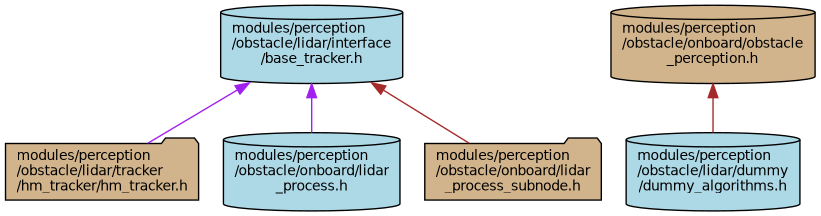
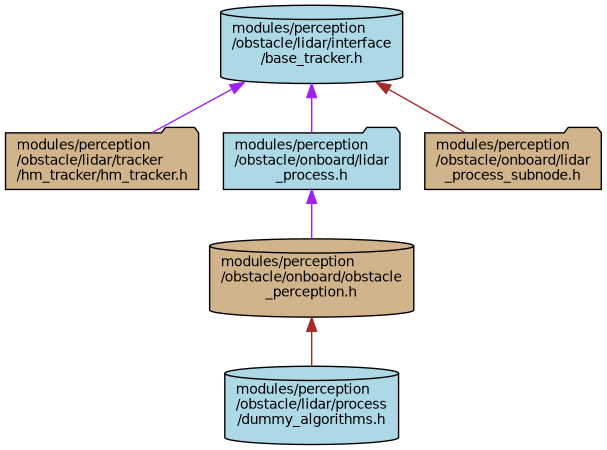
(312, 172) -> (312, 161)
(713, 172) -> (312, 405)
none -> (312, 221)
